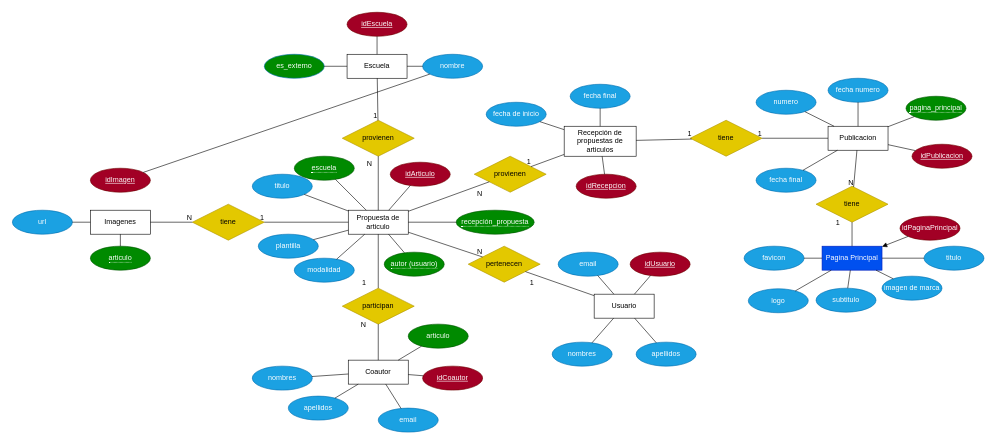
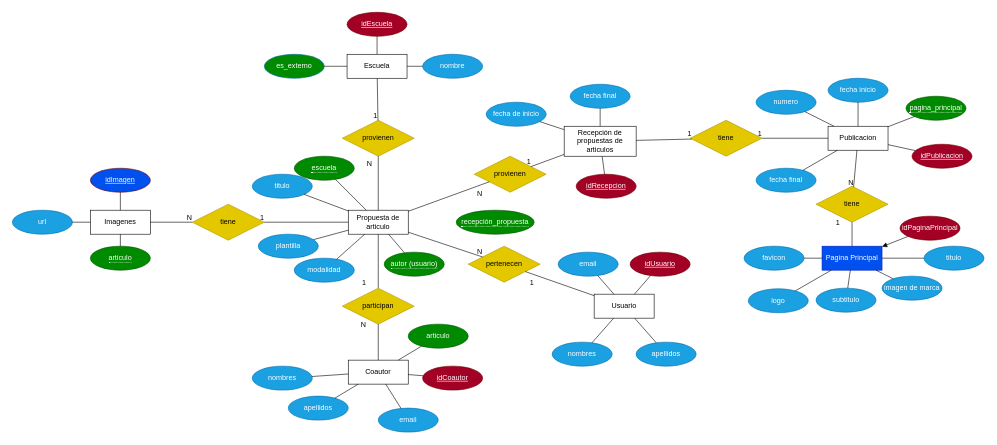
(858, 90) -> (858, 90)
(286, 123) -> (120, 201)
(420, 174) -> none
(120, 180) -> (120, 180)
(402, 196) -> none
(432, 222) -> none
